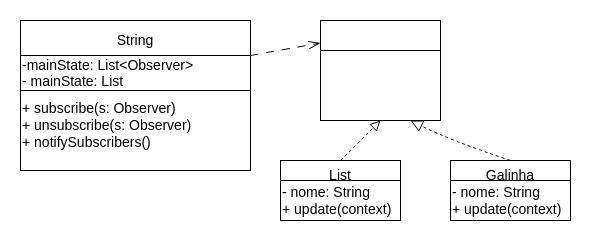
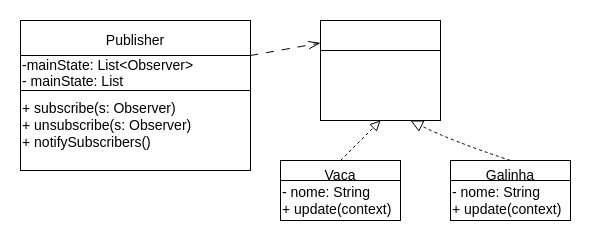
(136, 41) -> (136, 41)
(341, 176) -> (341, 176)
